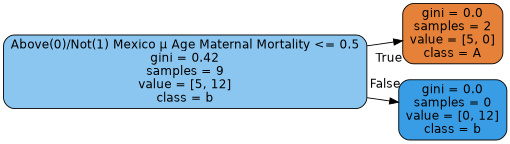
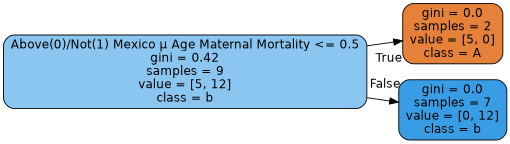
(453, 110) -> (453, 110)
